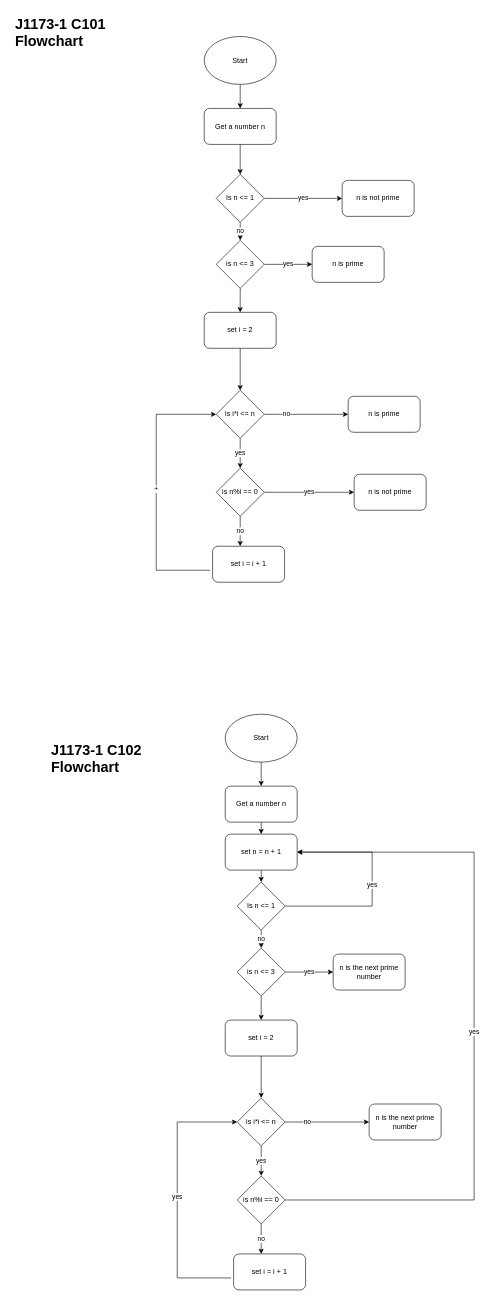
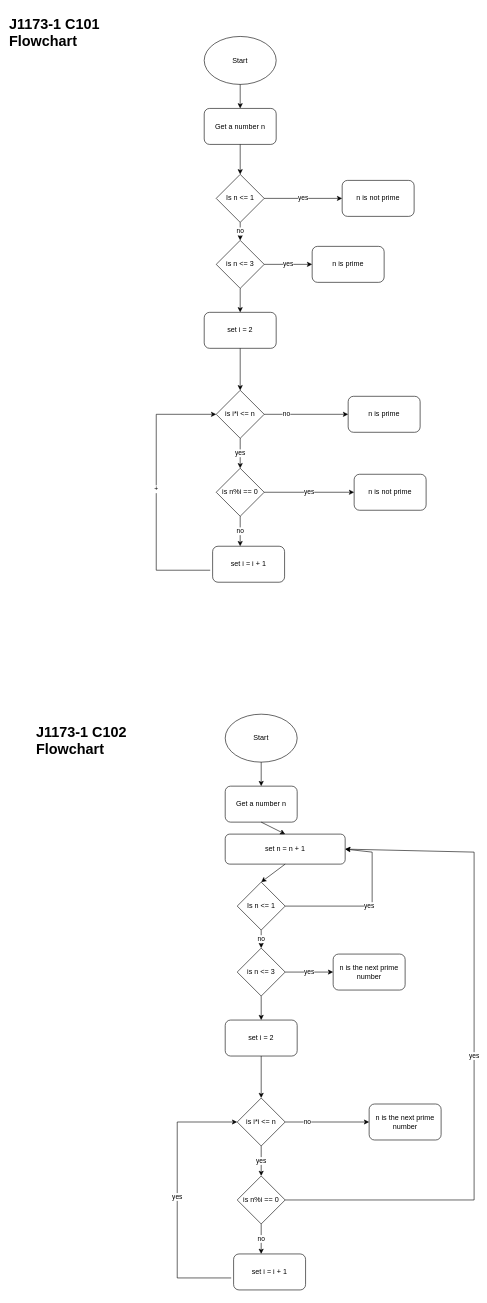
(69, 48) -> (63, 48)
(105, 774) -> (90, 756)
(261, 852) -> (285, 849)
